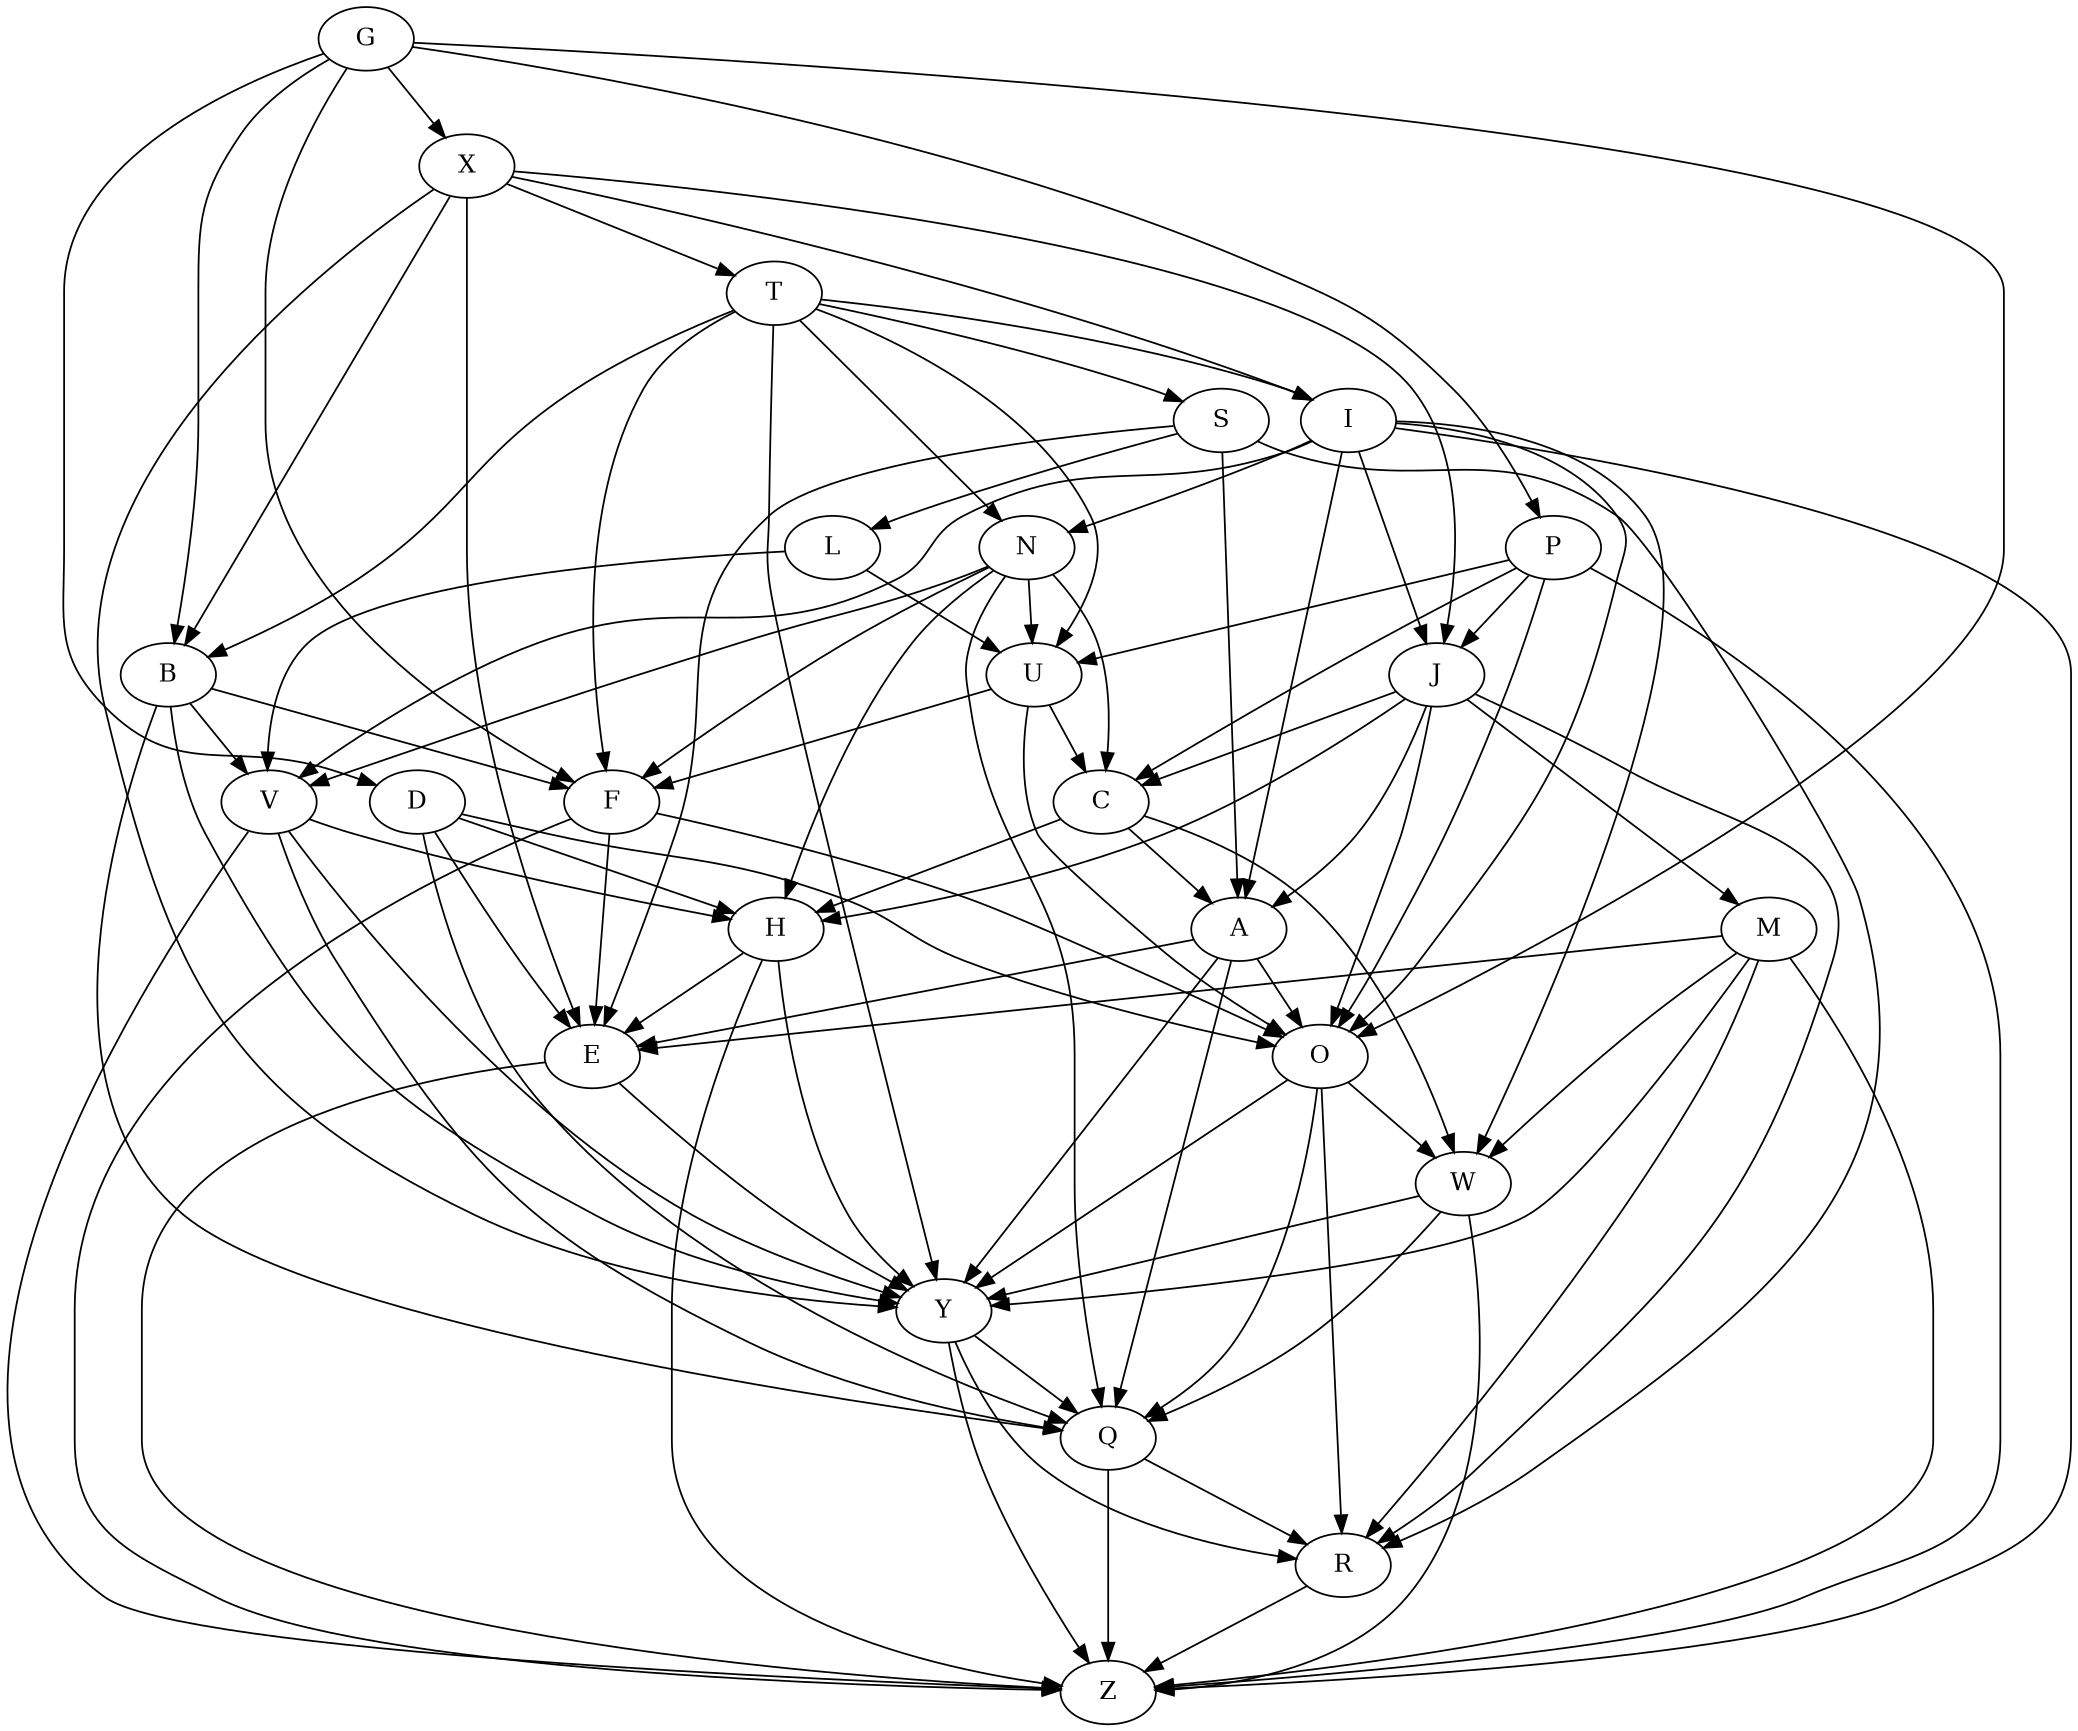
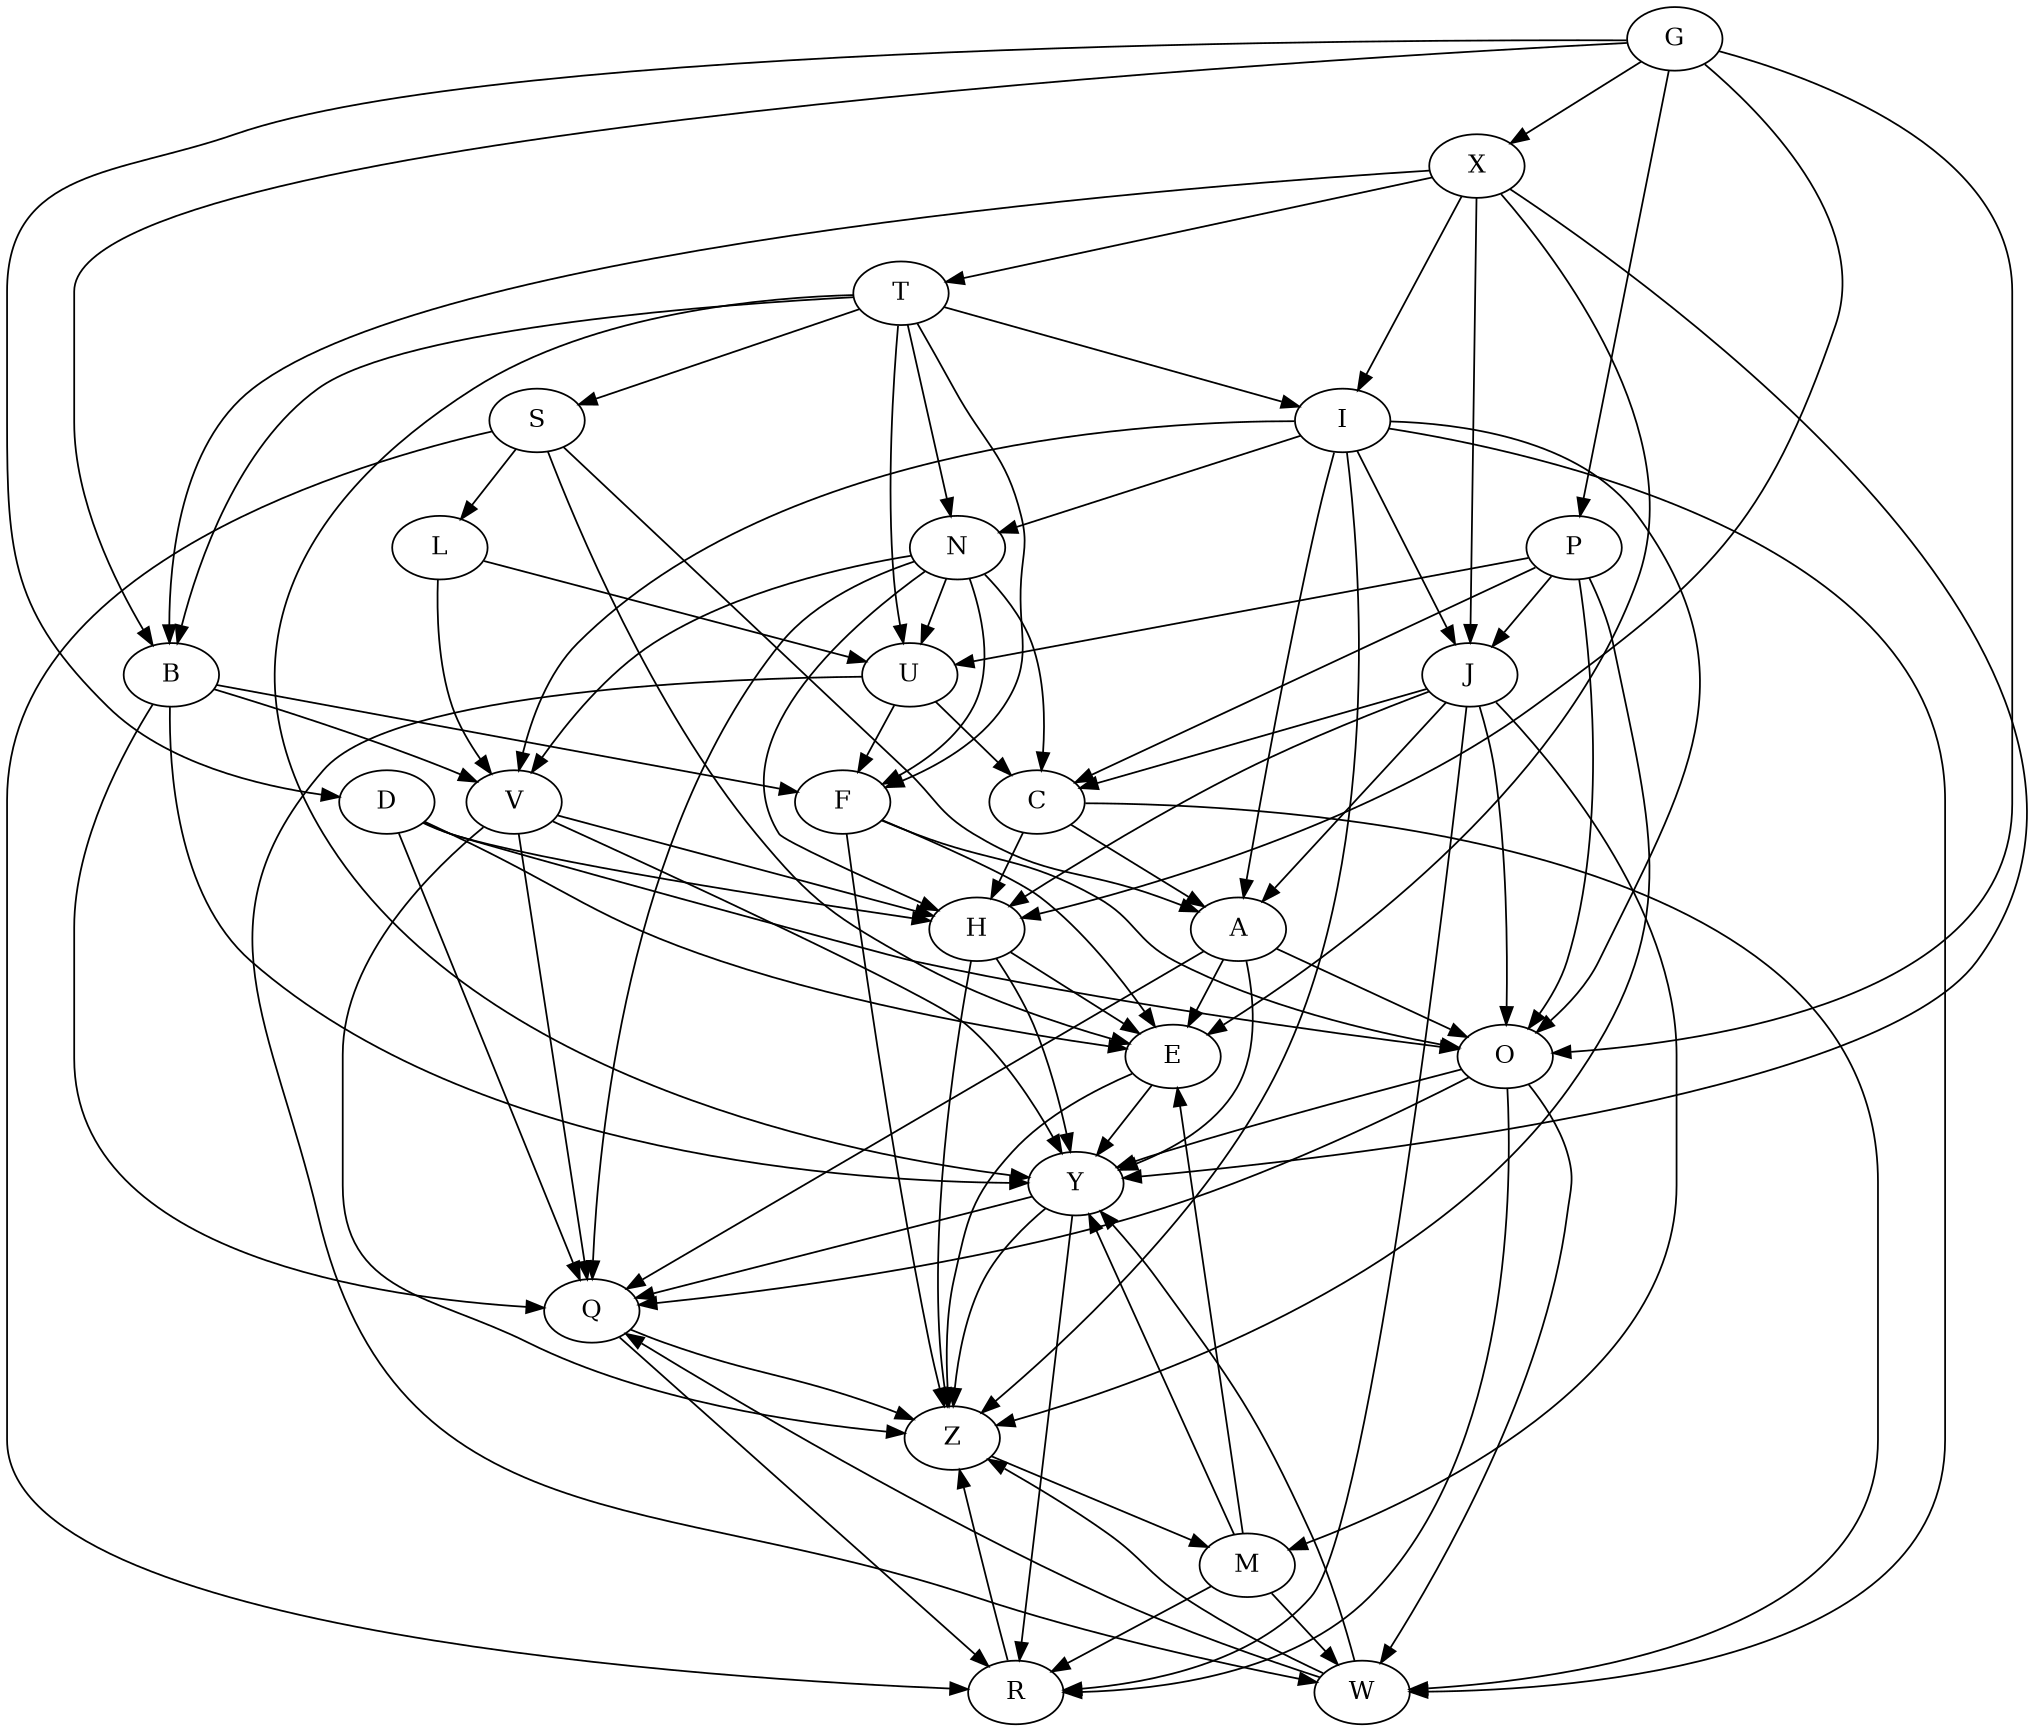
(273, 475) -> (1640, 625)
(1098, 895) -> (320, 1222)
(1829, 1548) -> (1092, 1498)
